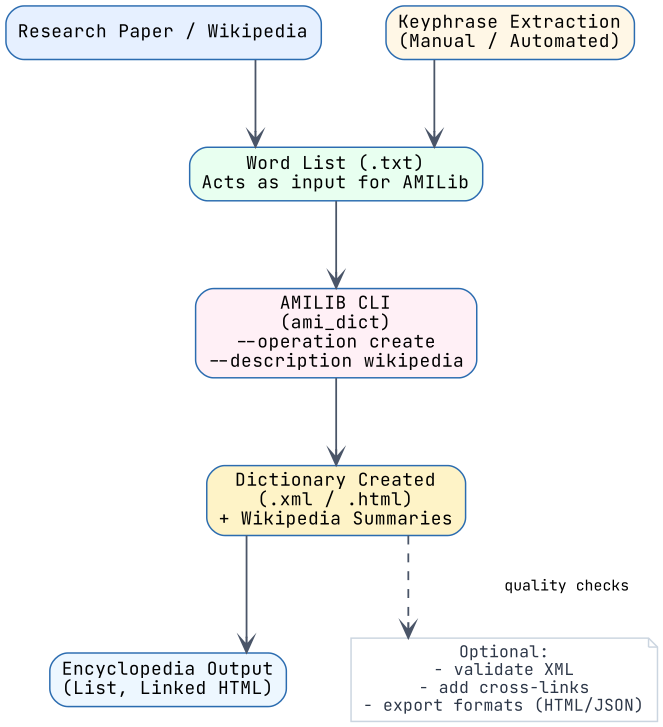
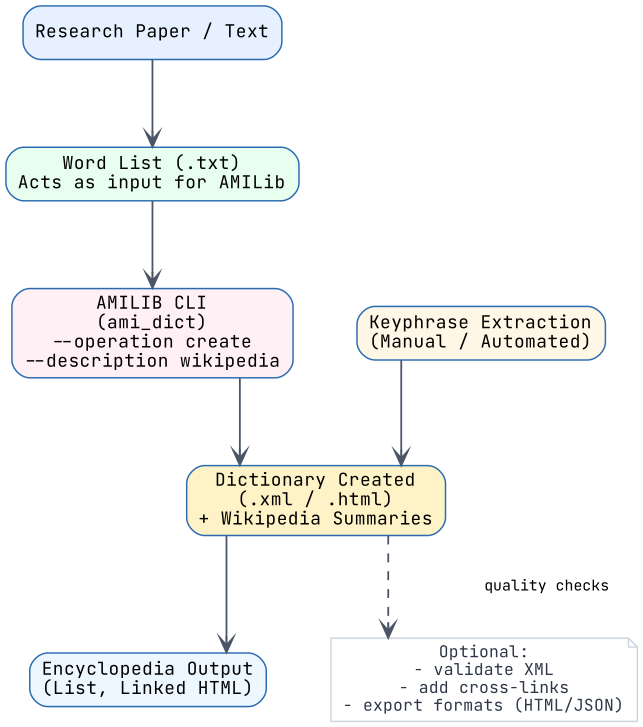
(164, 33) -> (152, 33)
(434, 96) -> (401, 405)
